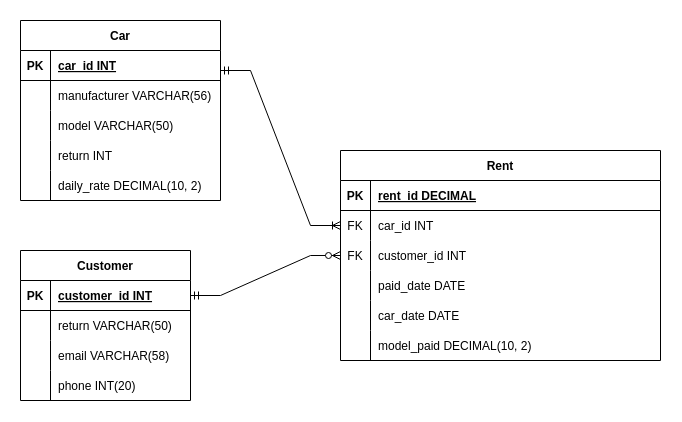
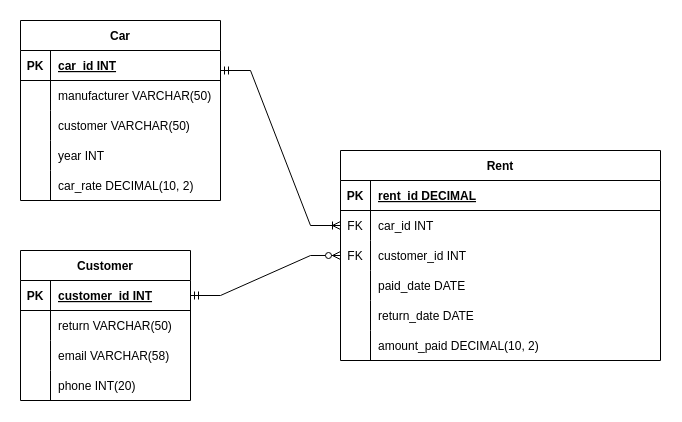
(137, 96) -> (137, 96)
(112, 126) -> (124, 126)
(90, 156) -> (83, 156)
(134, 186) -> (131, 186)
(420, 316) -> (430, 316)
(454, 346) -> (459, 346)
